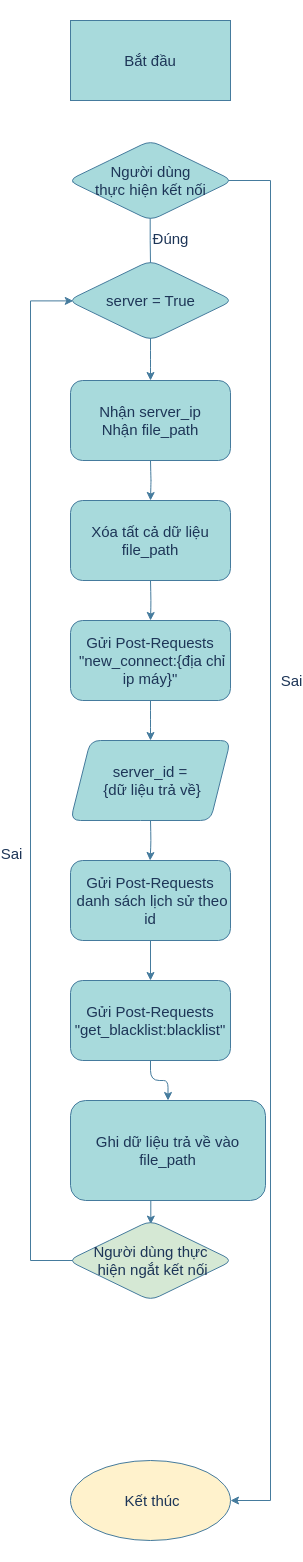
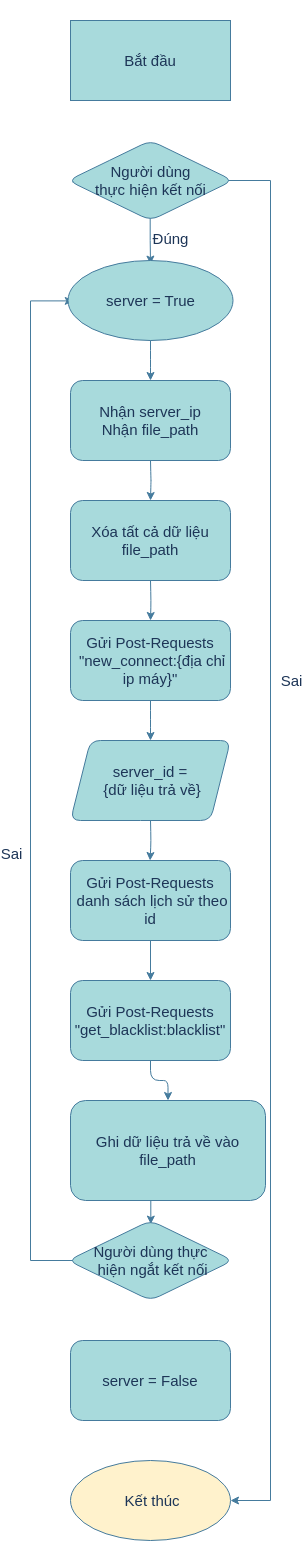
(150, 258) -> (150, 256)
(151, 301) -> (151, 301)
(151, 1261) -> (151, 1261)
none -> (151, 1381)
